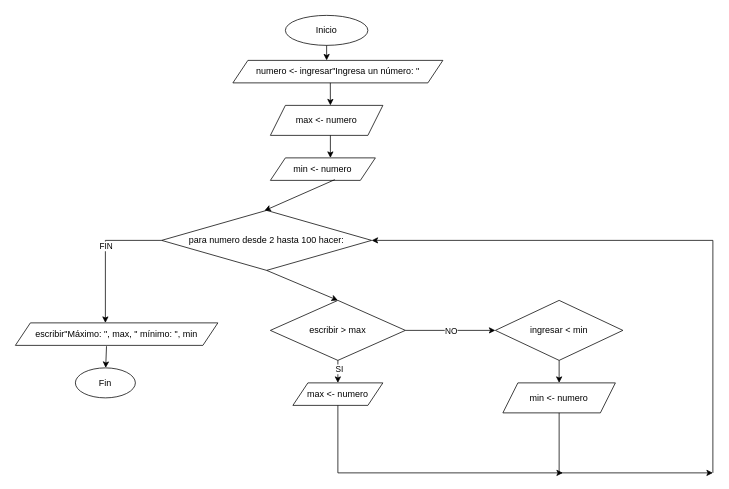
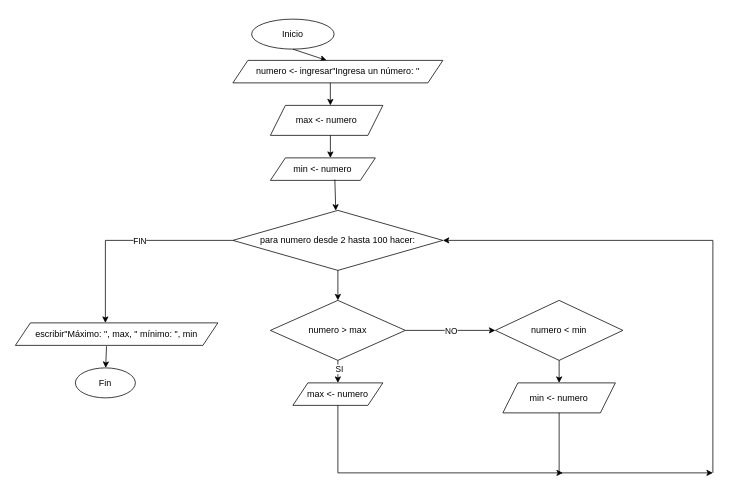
(327, 30) -> (293, 34)
(267, 240) -> (338, 240)
(338, 330) -> (338, 330)
(559, 330) -> (559, 330)
